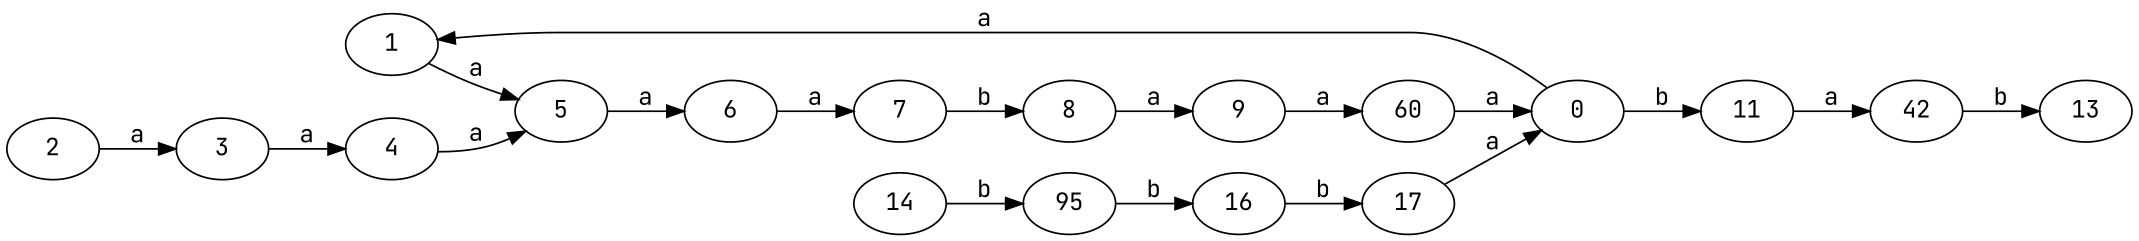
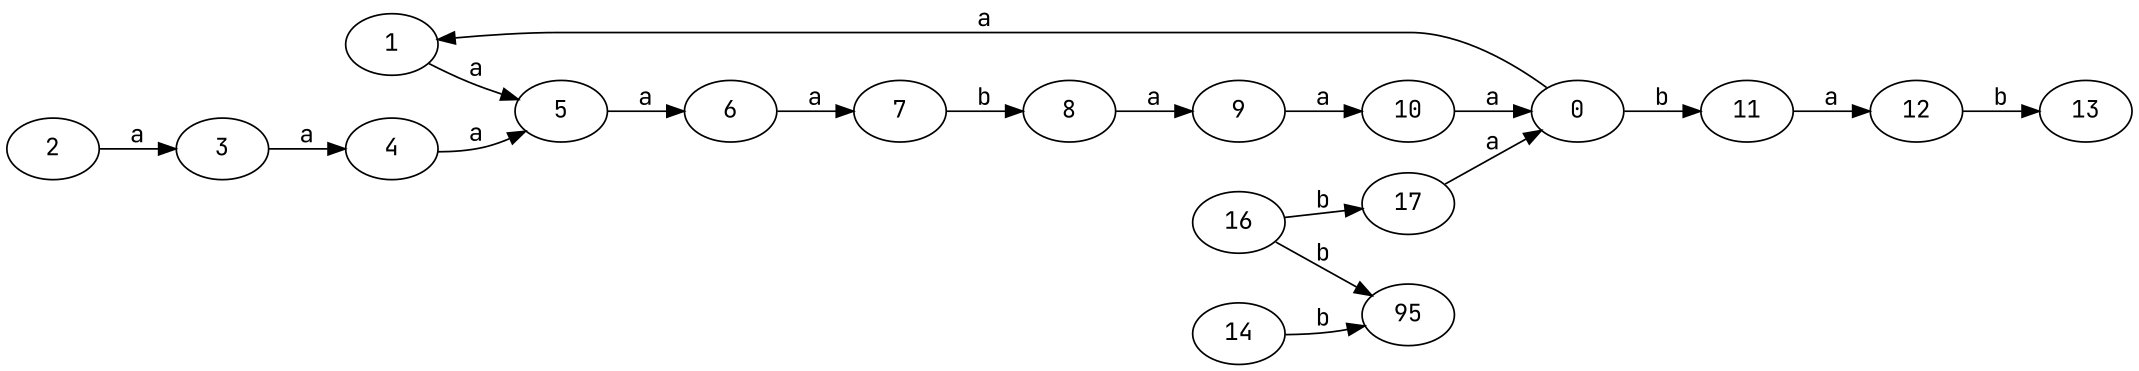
(1408, 111) -> (1408, 111)
(1916, 111) -> (1916, 111)
(1145, 204) -> (1316, 265)
